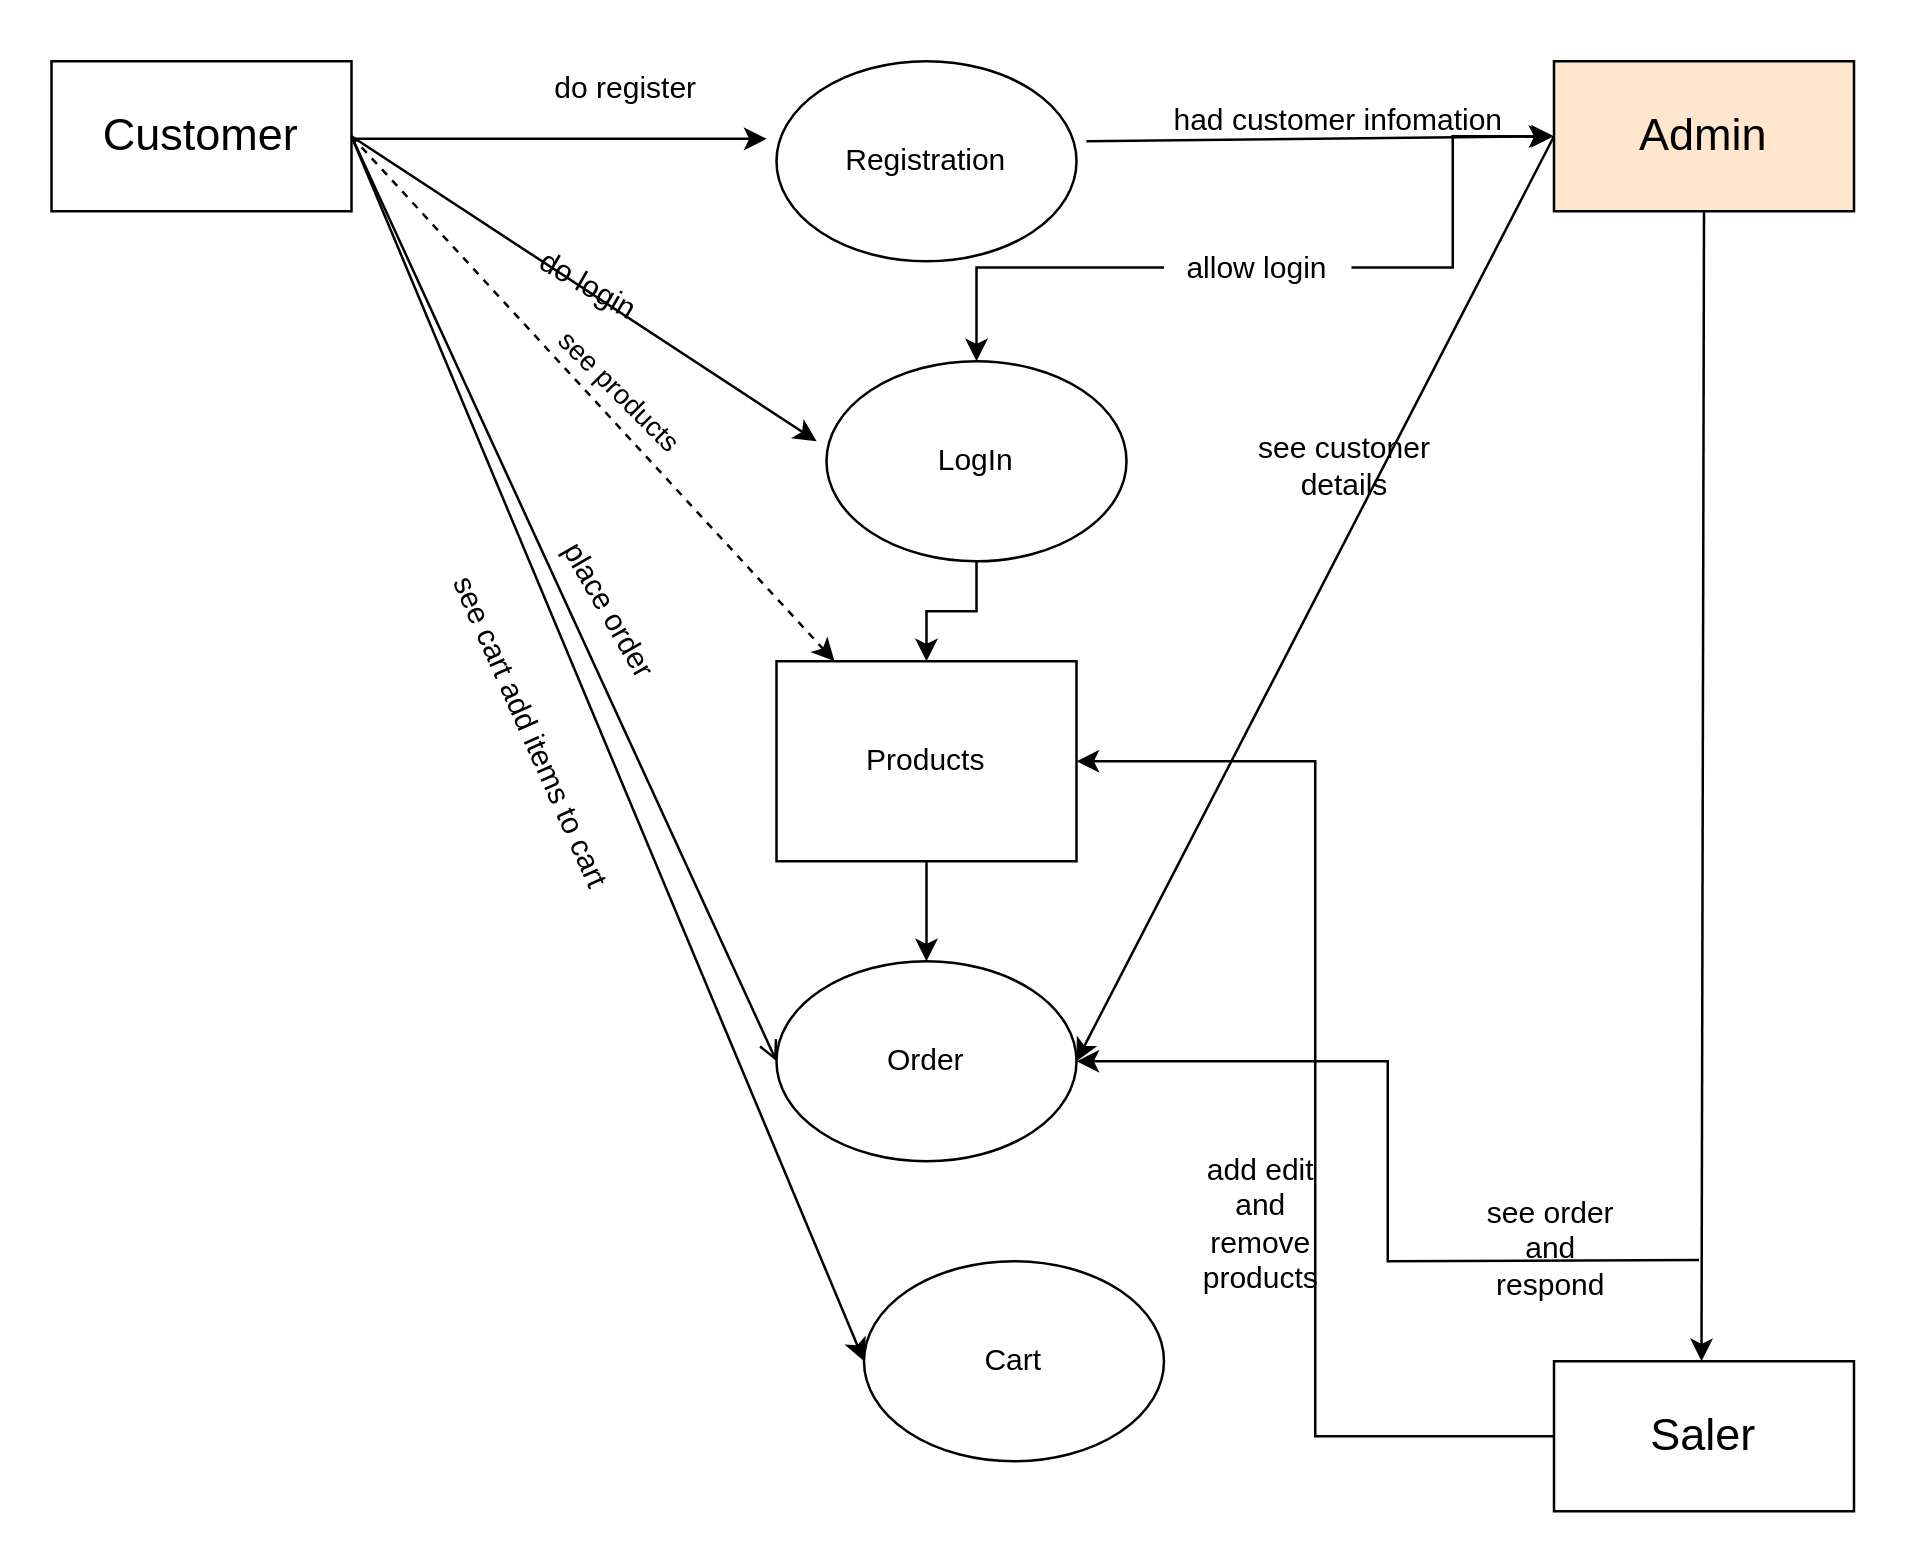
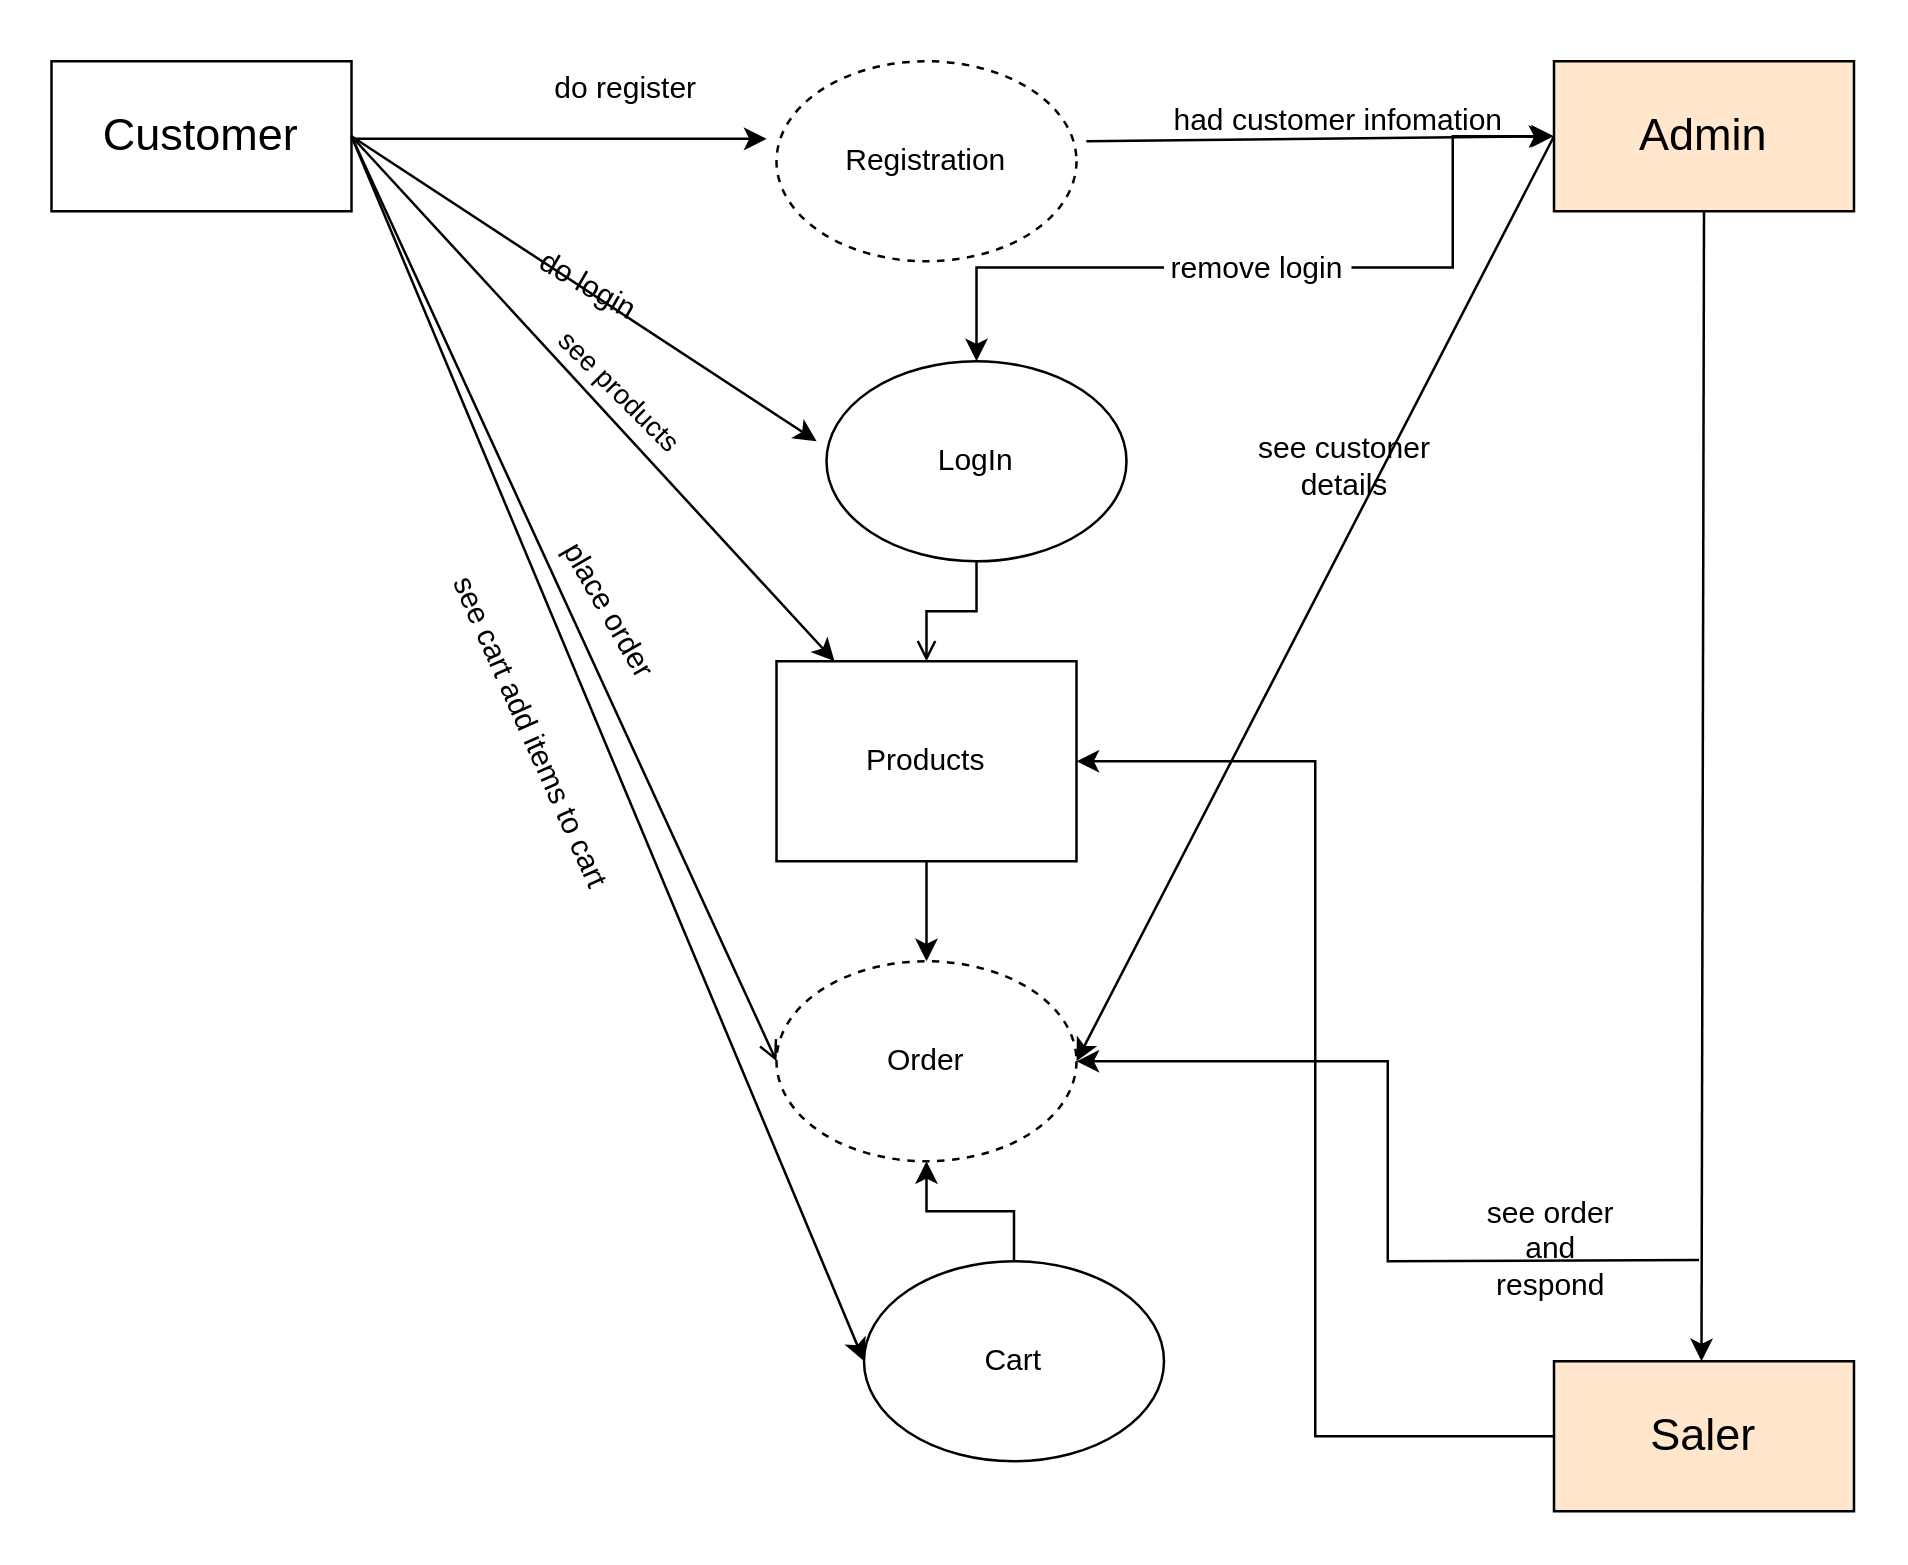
(926, 161) -> (926, 161)
(1258, 269) -> (1258, 269)
(590, 396) -> (590, 396)
(926, 643) -> (926, 647)
(926, 1061) -> (926, 1061)
none -> (979, 1211)
(1261, 1224) -> none
(1704, 1436) -> (1704, 1436)
